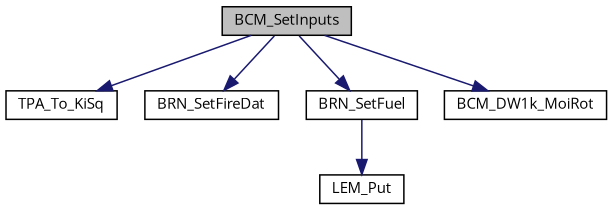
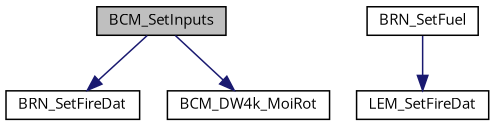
(319, 57) -> none
(62, 105) -> none
(525, 105) -> (248, 105)
(362, 189) -> (423, 105)
